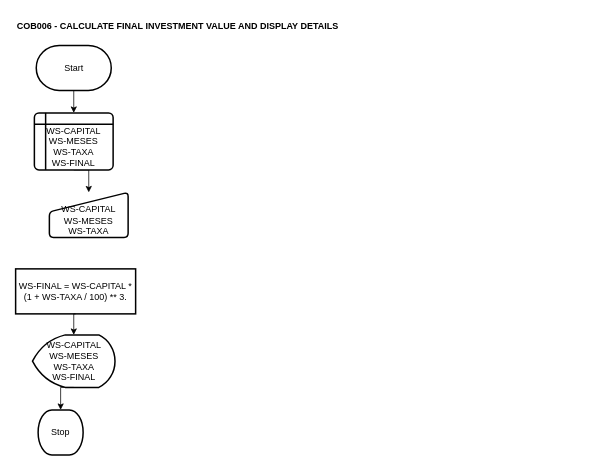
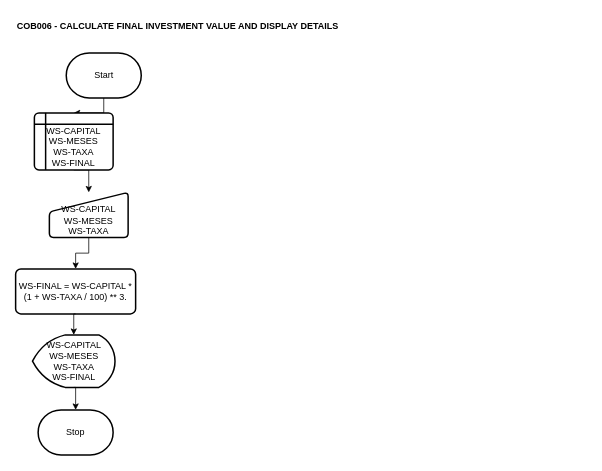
(74, 68) -> (104, 75)
none -> (89, 246)
(75, 291) -> (75, 291)
(60, 432) -> (75, 432)
